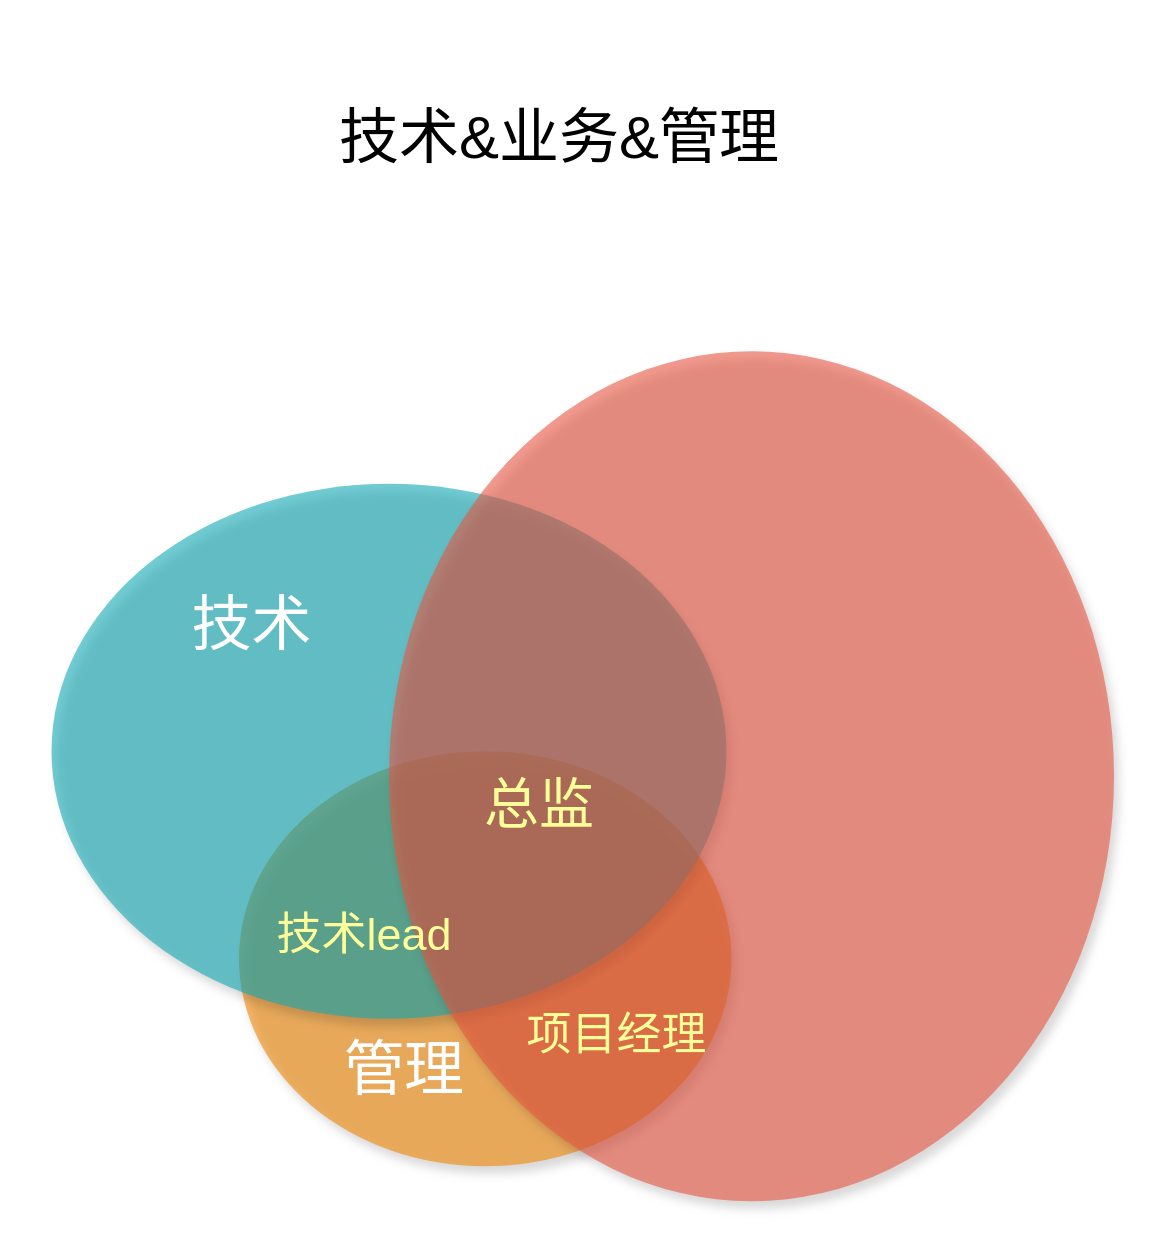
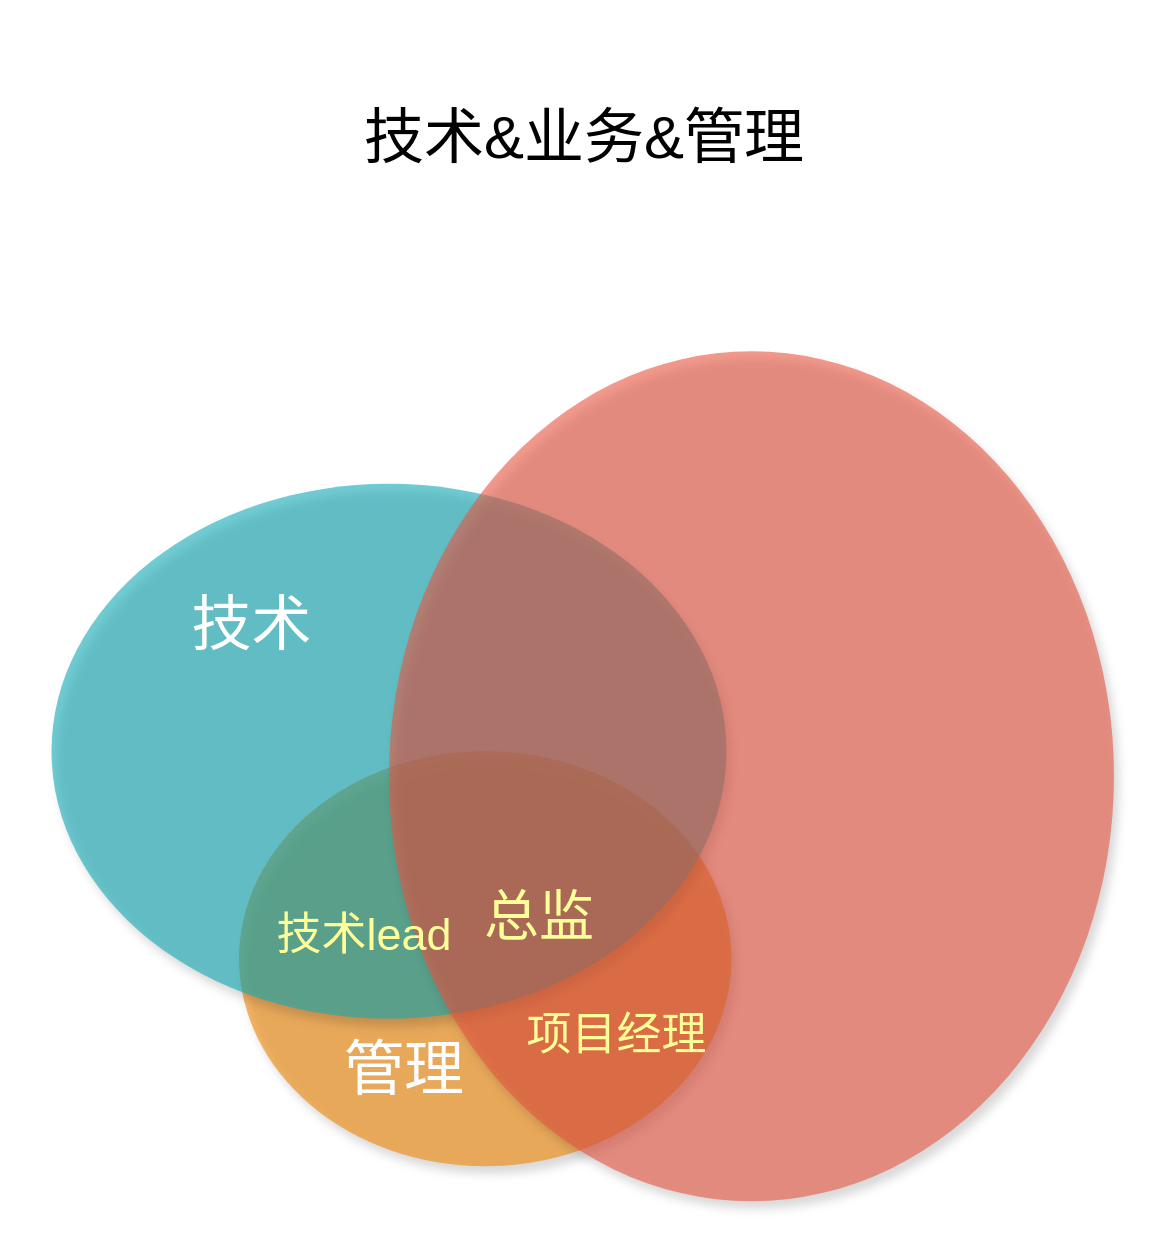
(558, 139) -> (583, 139)
(539, 806) -> (539, 919)
